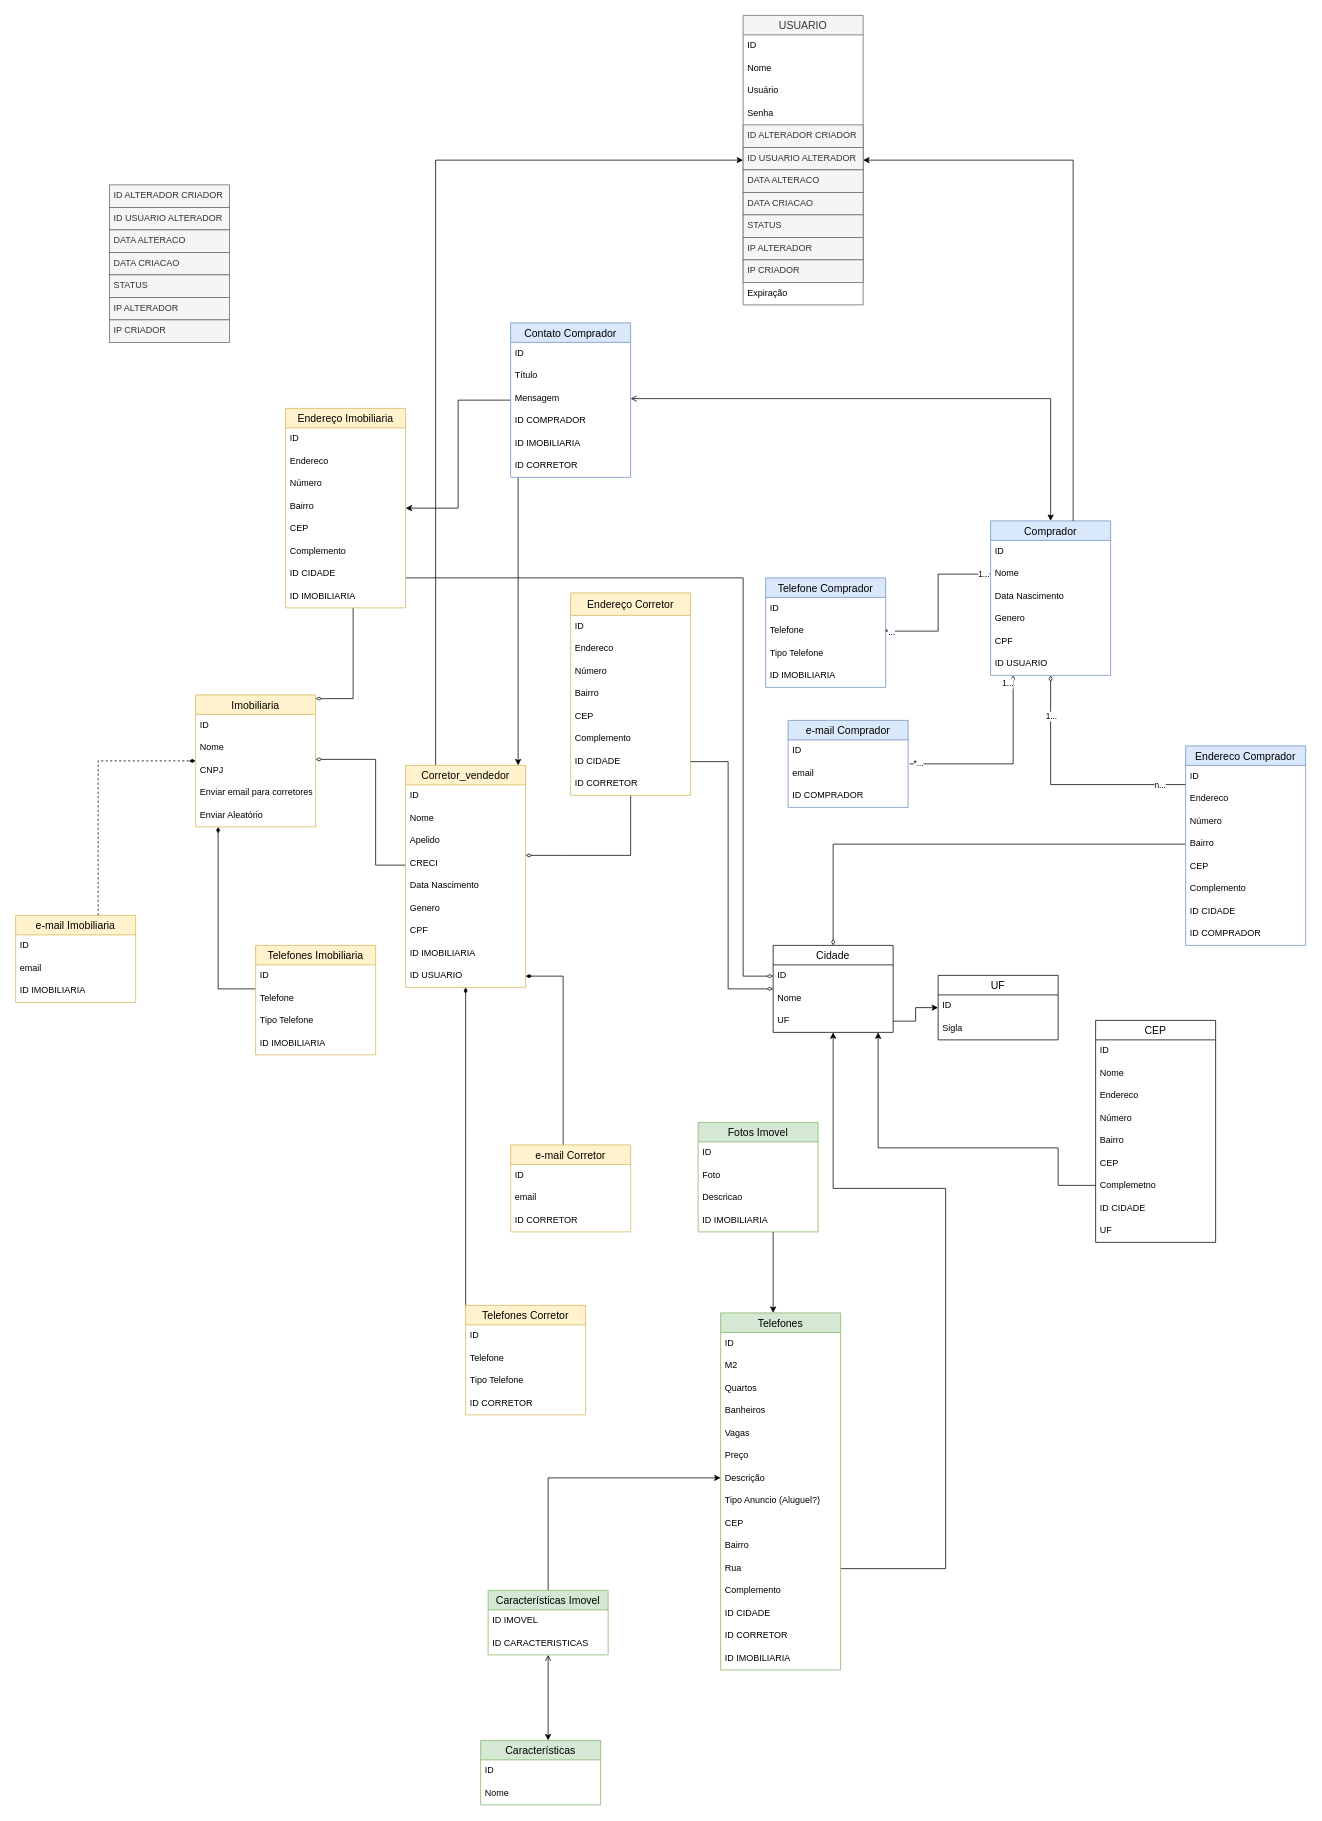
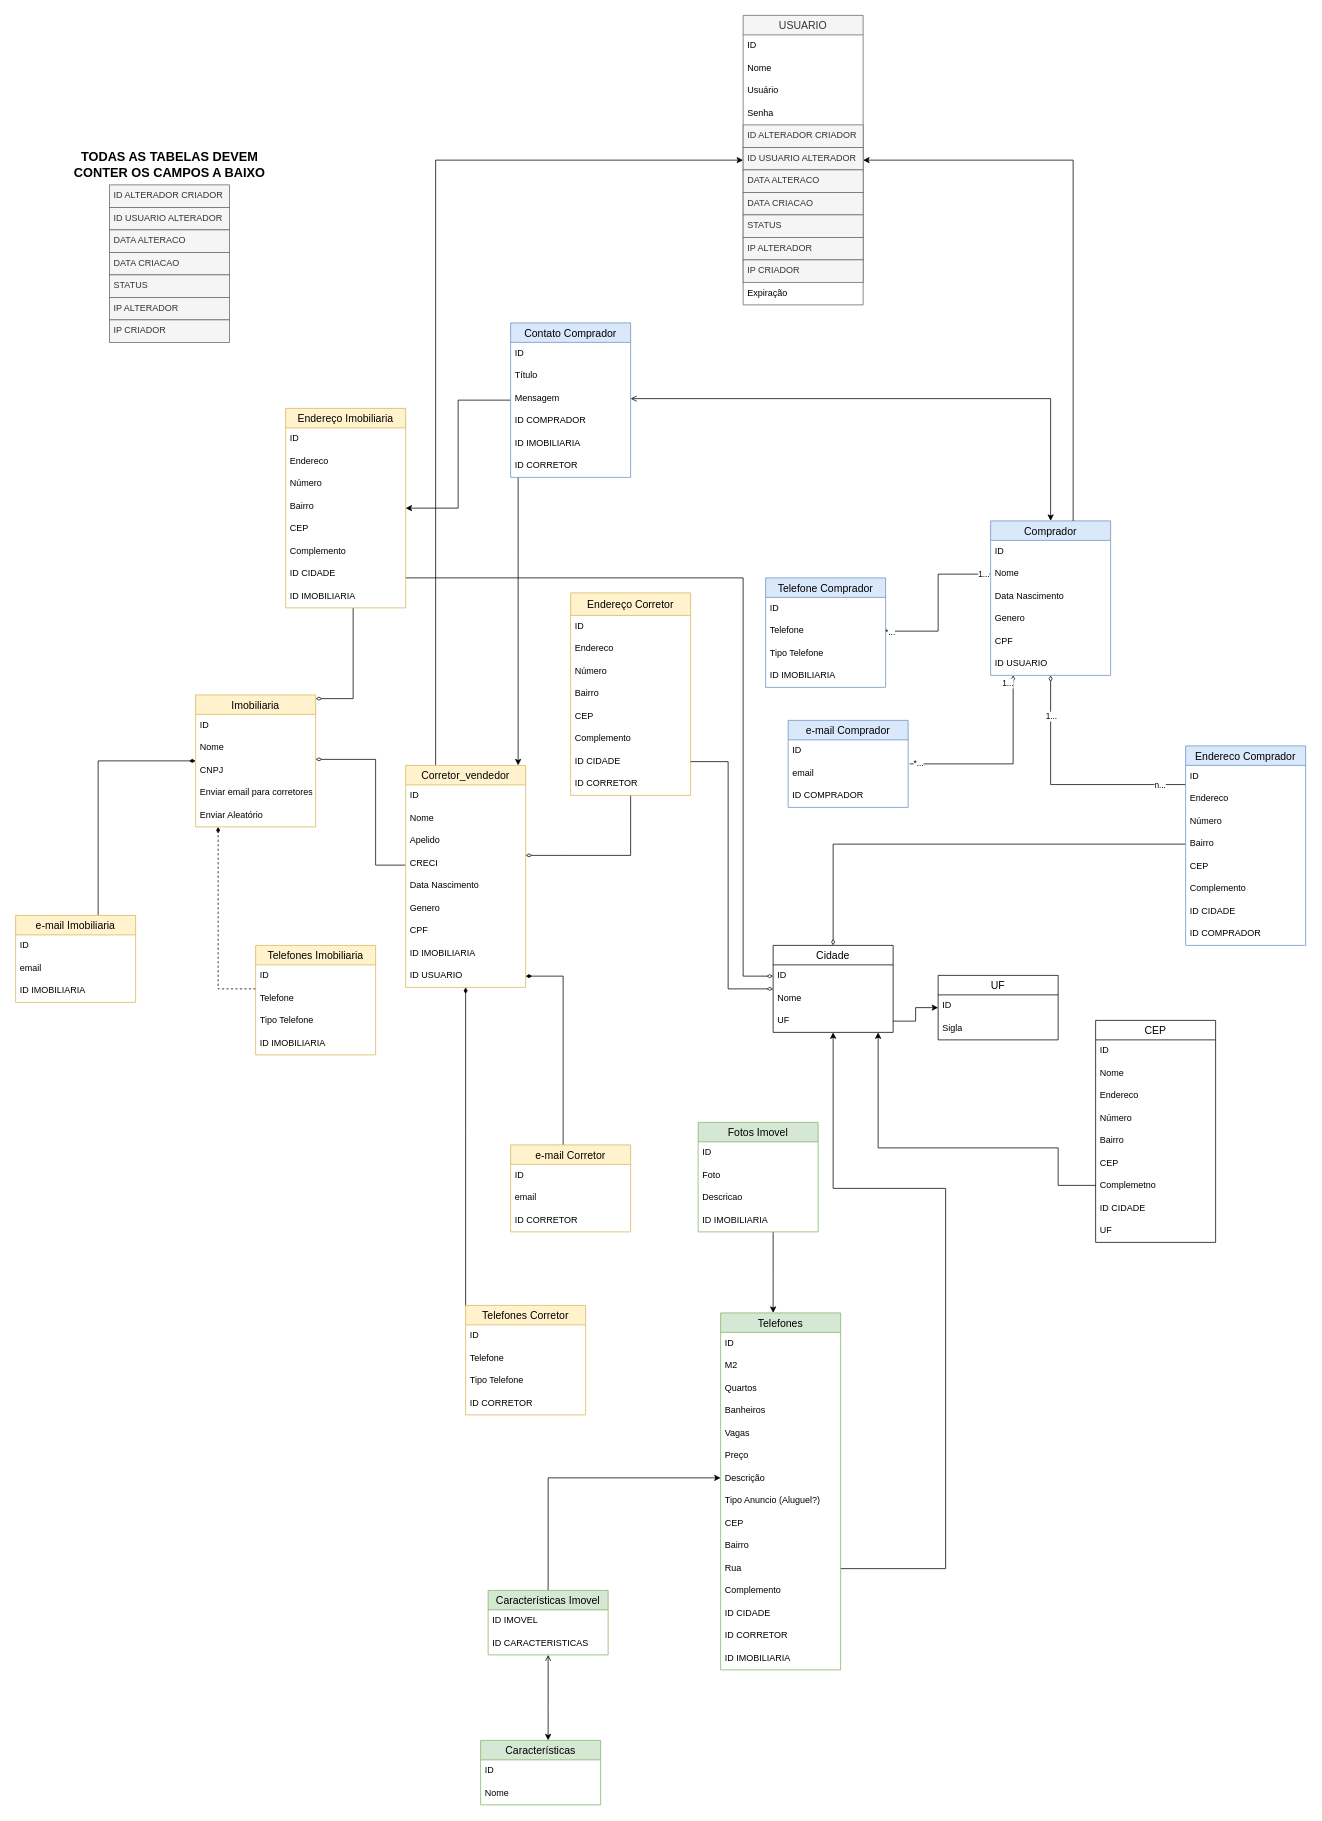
none -> (169, 165)
(98, 793) -> (98, 793)
(218, 929) -> (218, 929)
